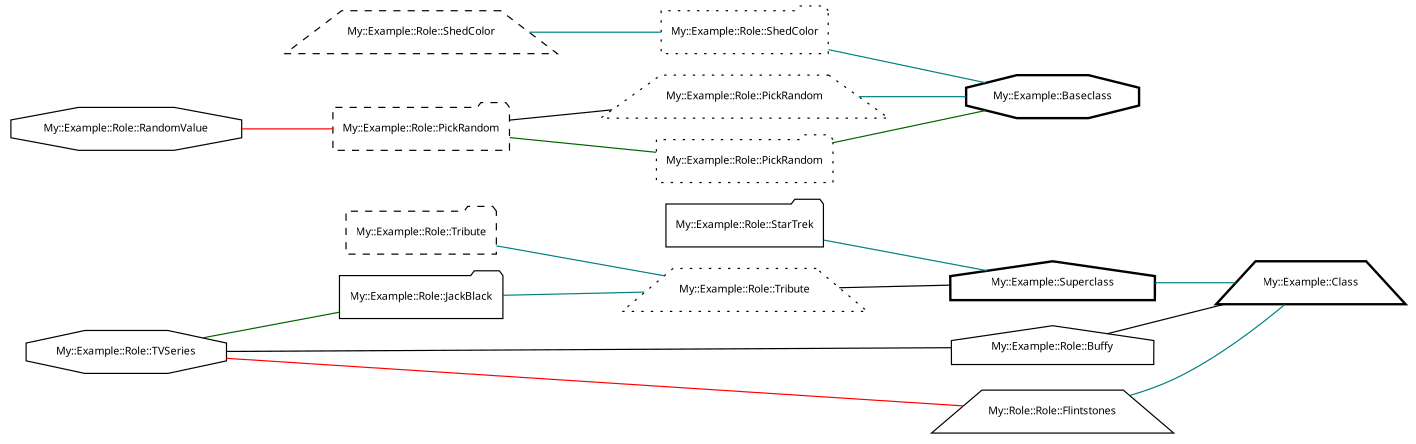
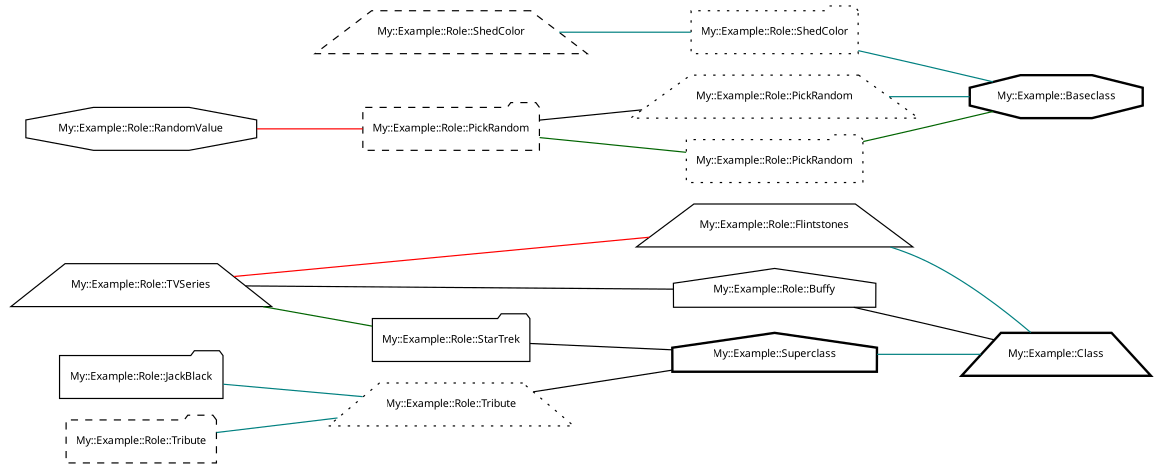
(905, 255) -> (601, 347)
(271, 325) -> (318, 316)
(126, 352) -> (141, 285)
(1053, 412) -> (775, 225)
